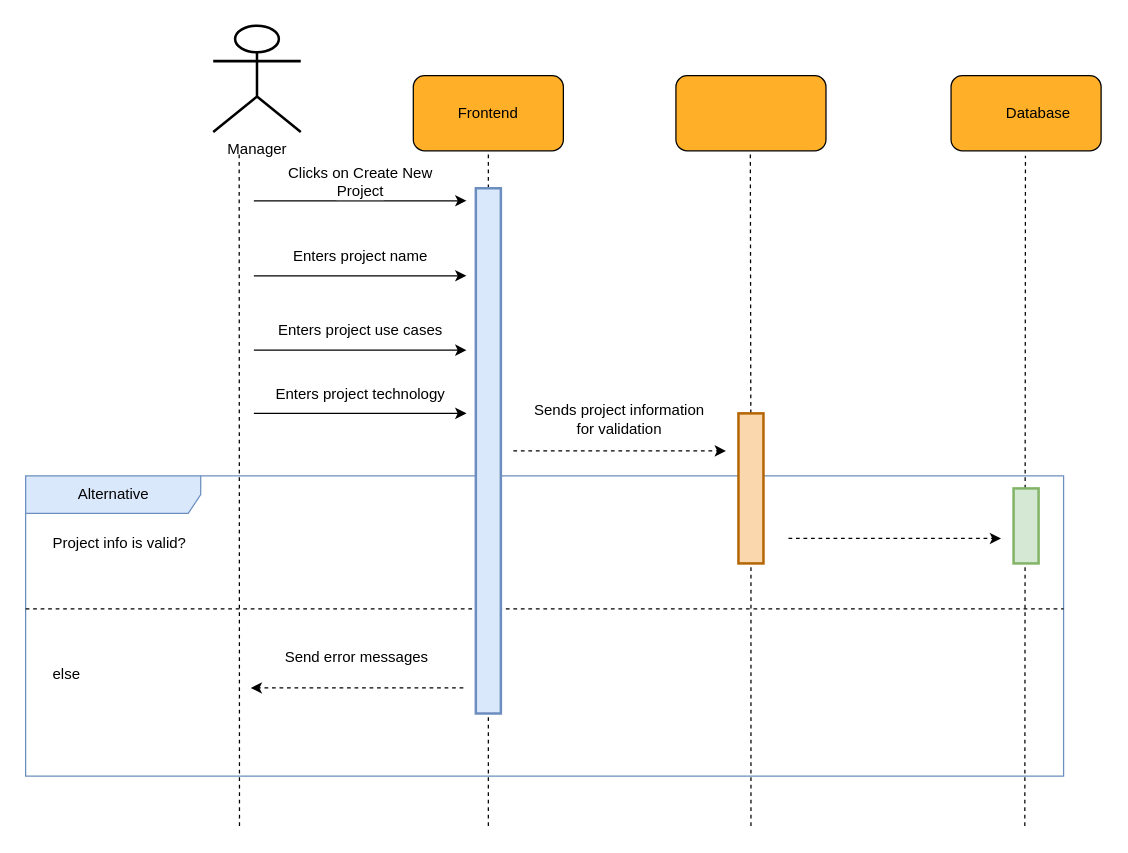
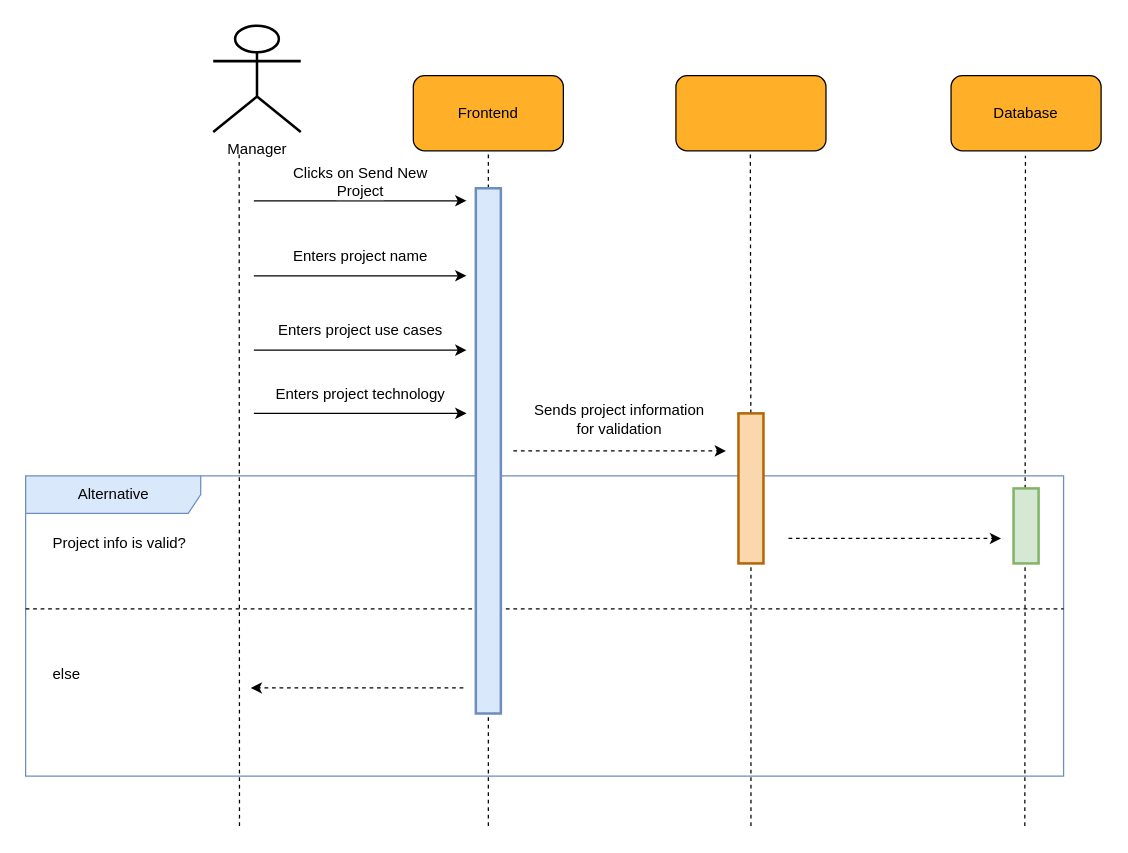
(1038, 113) -> (1026, 113)
(361, 182) -> (361, 182)
(357, 656) -> none
